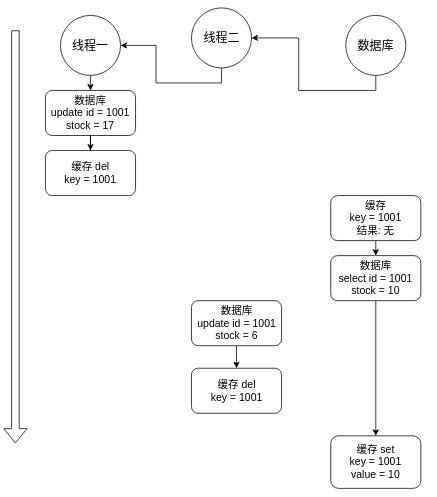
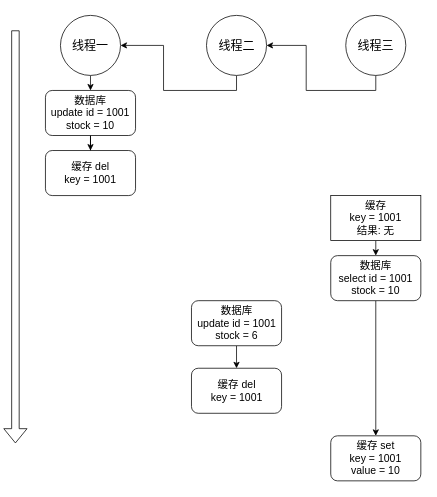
(221, 38) -> (236, 45)
(375, 45) -> (375, 45)
(90, 113) -> (90, 113)
(375, 218) -> (375, 218)
(375, 462) -> (375, 458)
